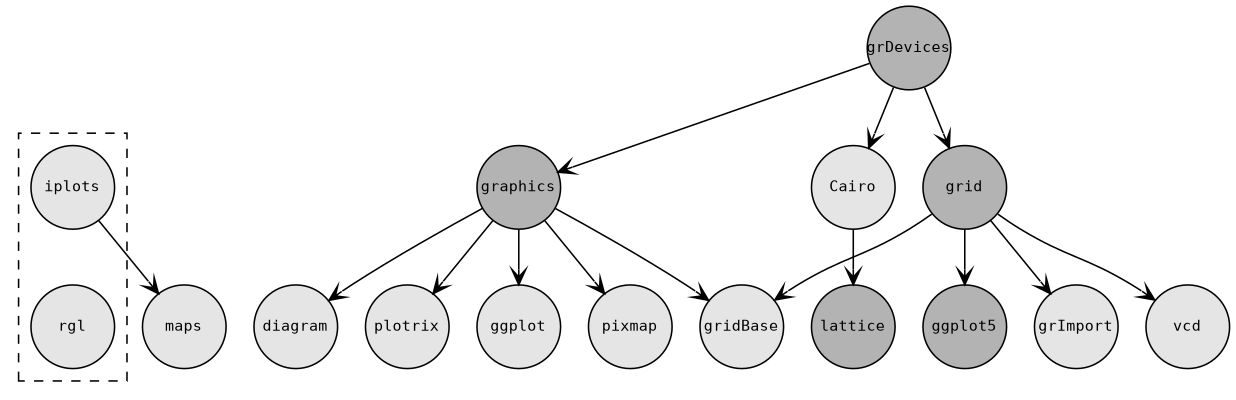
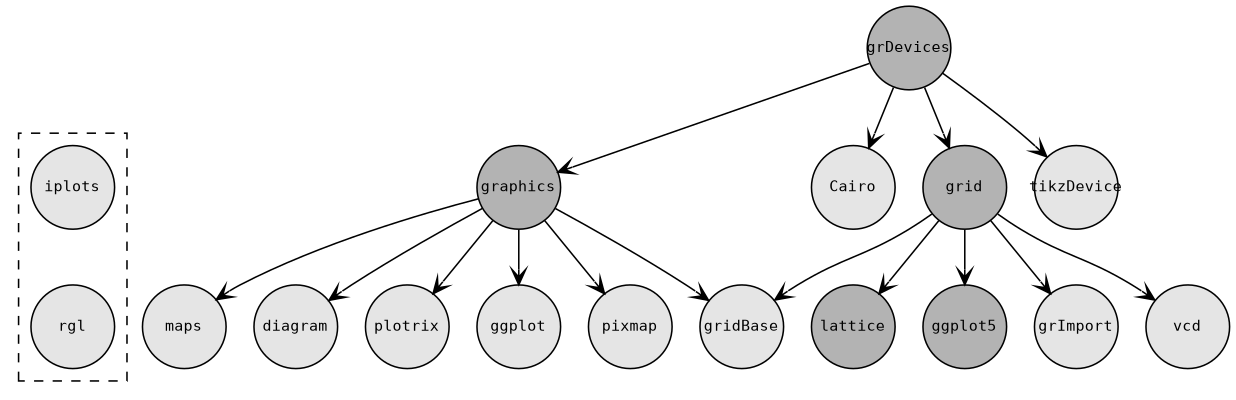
none -> (1076, 187)
(117, 243) -> (351, 238)
(853, 247) -> (914, 251)
